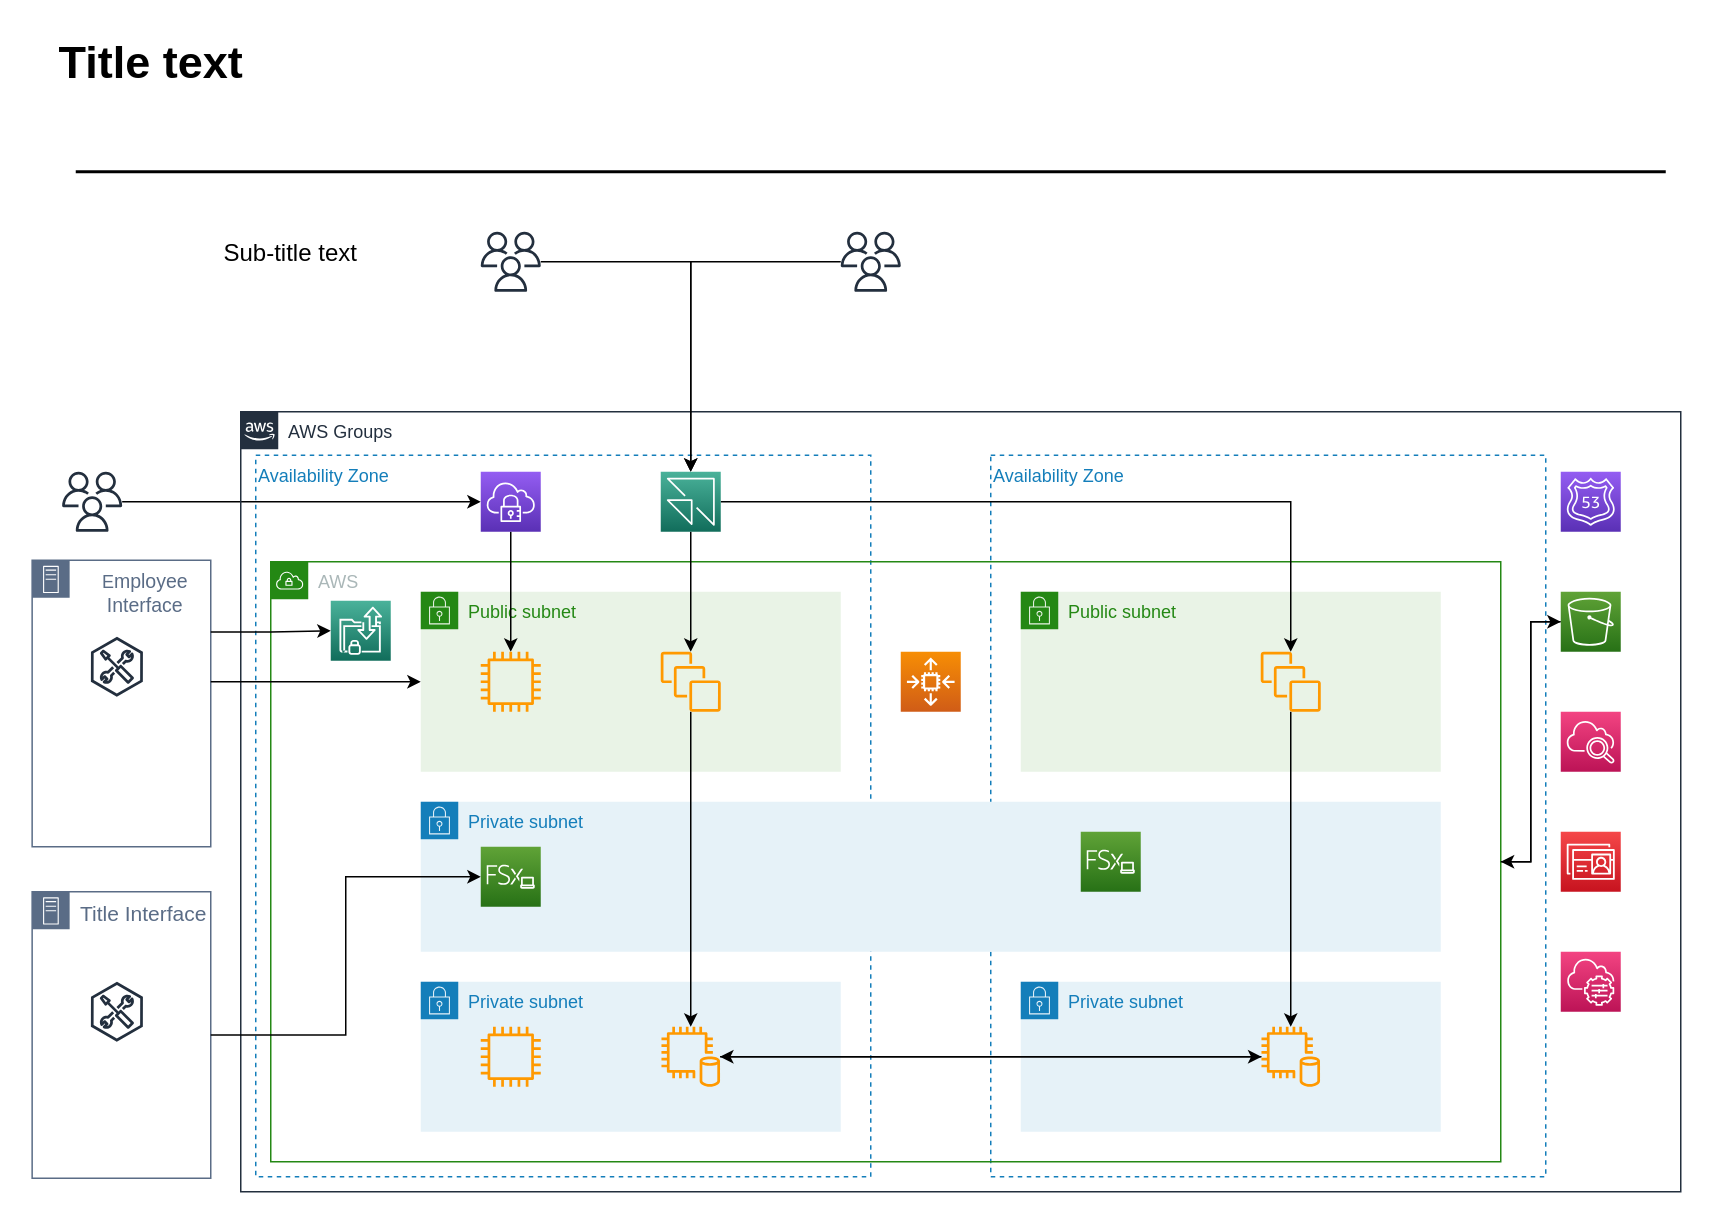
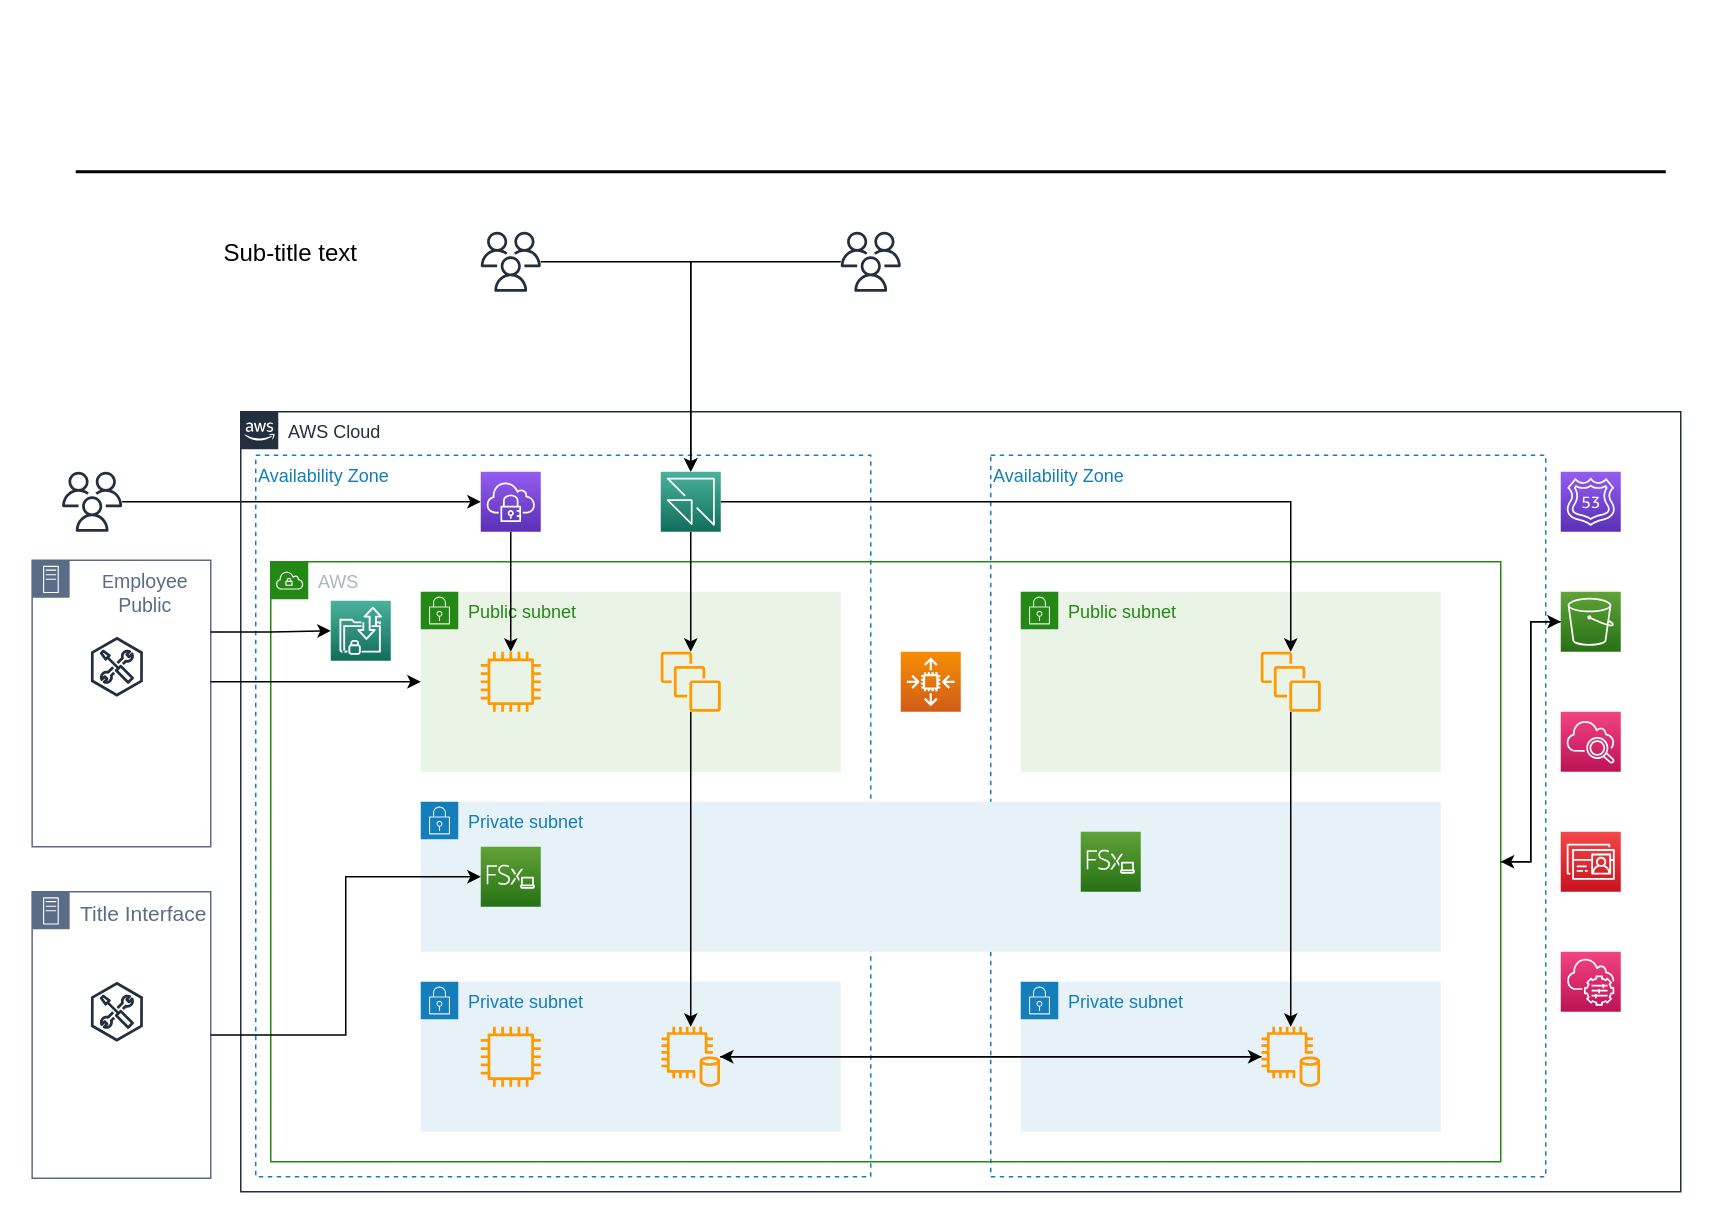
(153, 62) -> none
(337, 433) -> (329, 433)
(146, 592) -> (146, 592)
